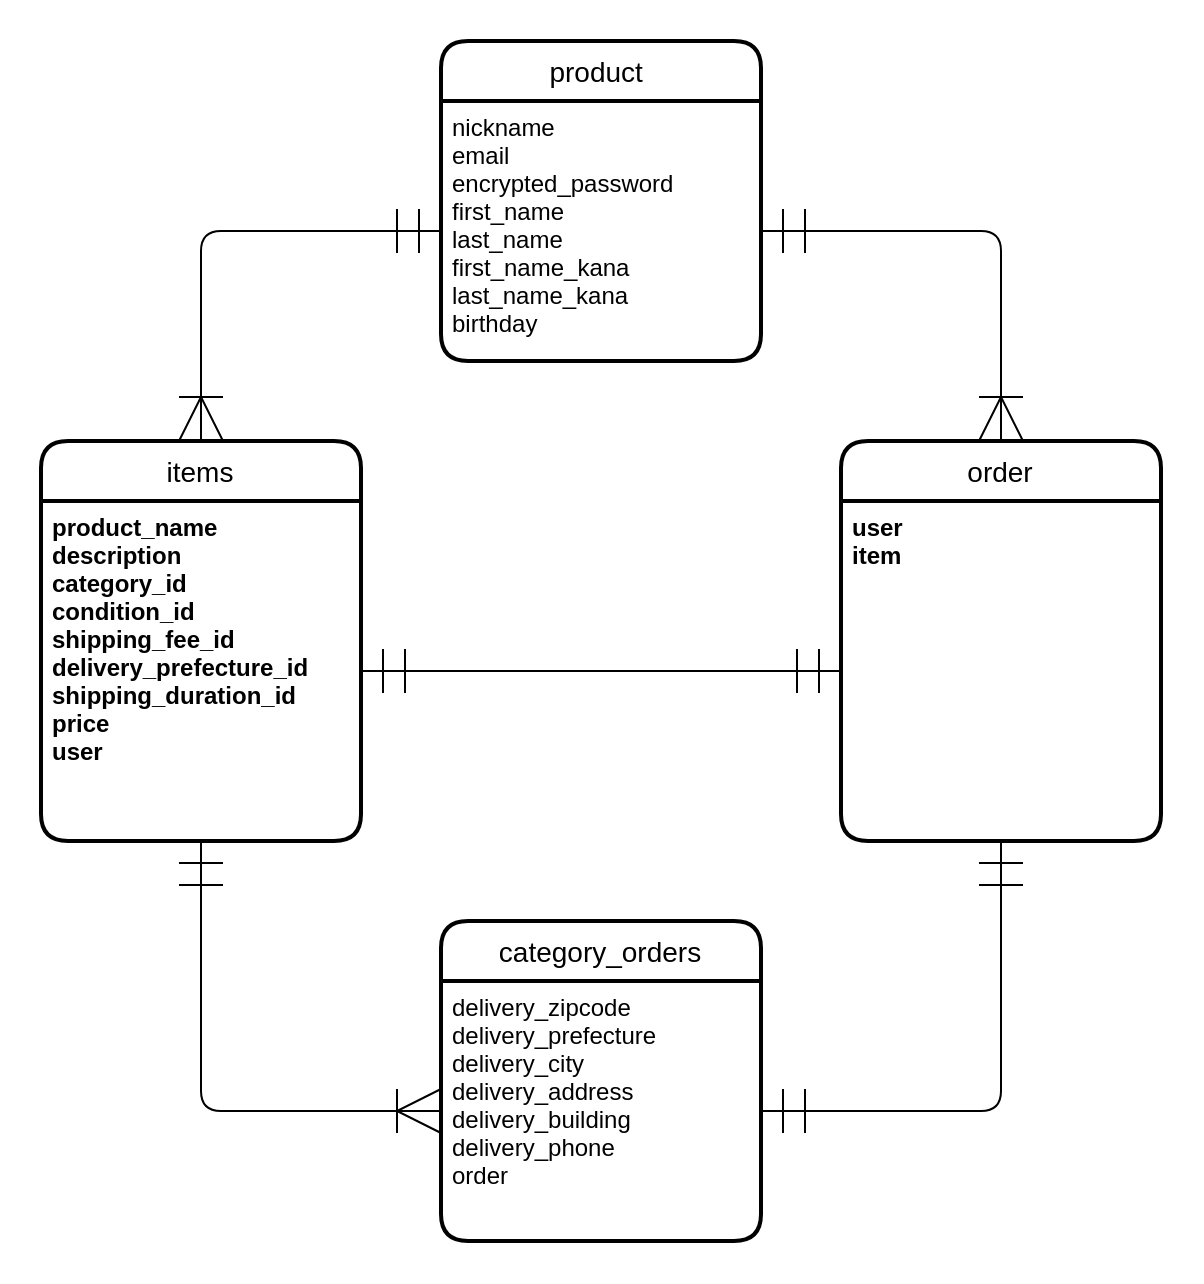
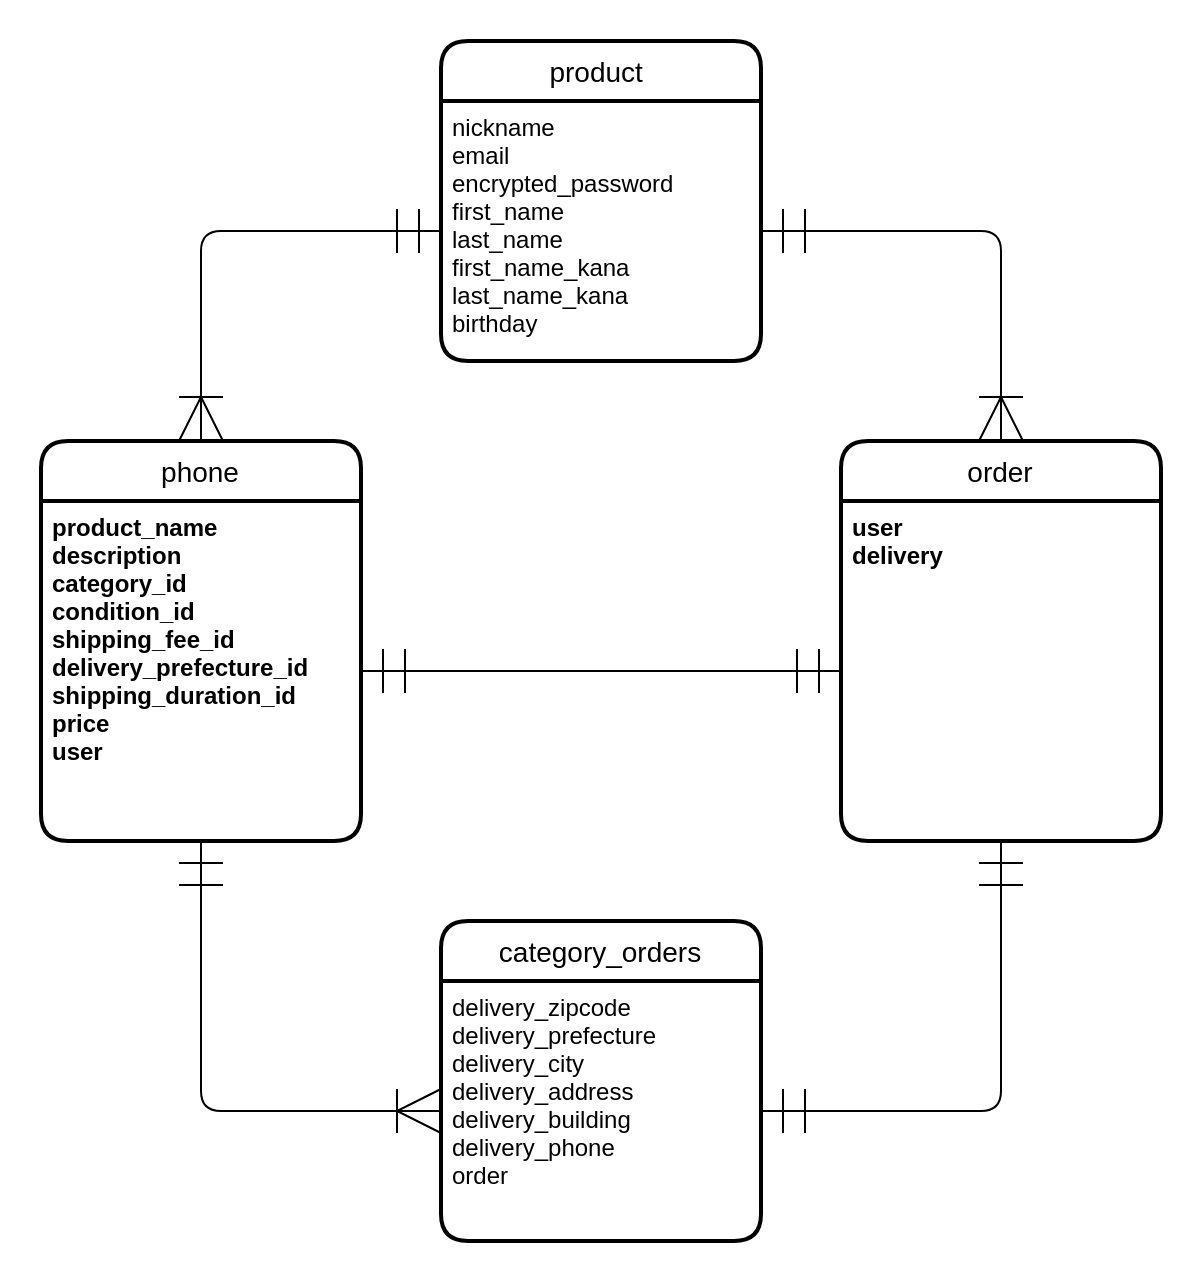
(200, 473) -> (200, 473)
(879, 528) -> (879, 528)
